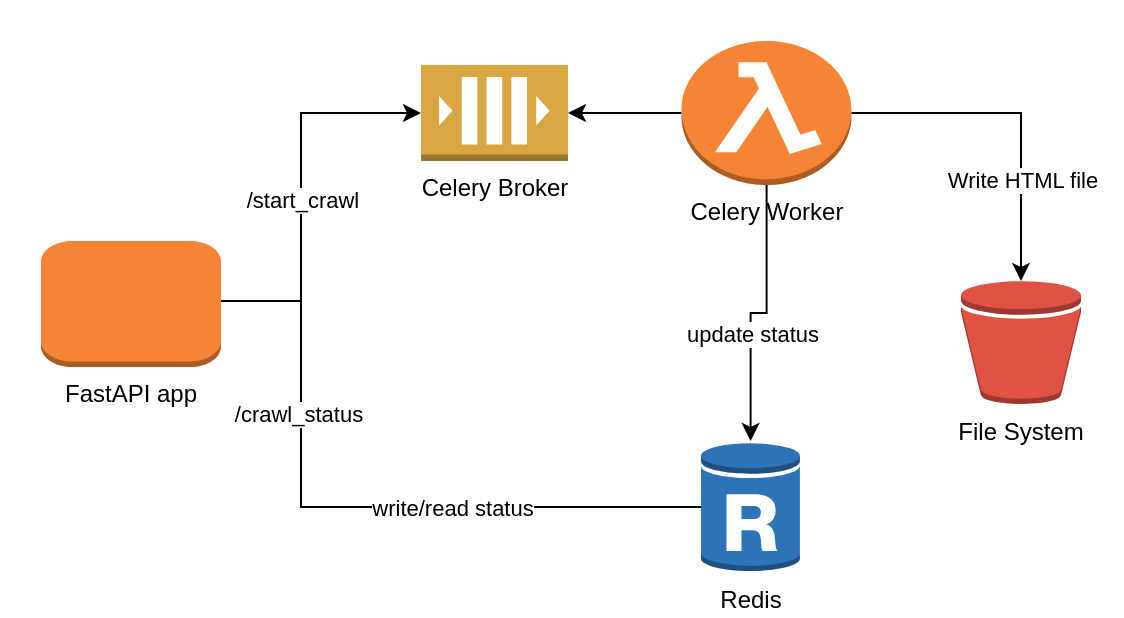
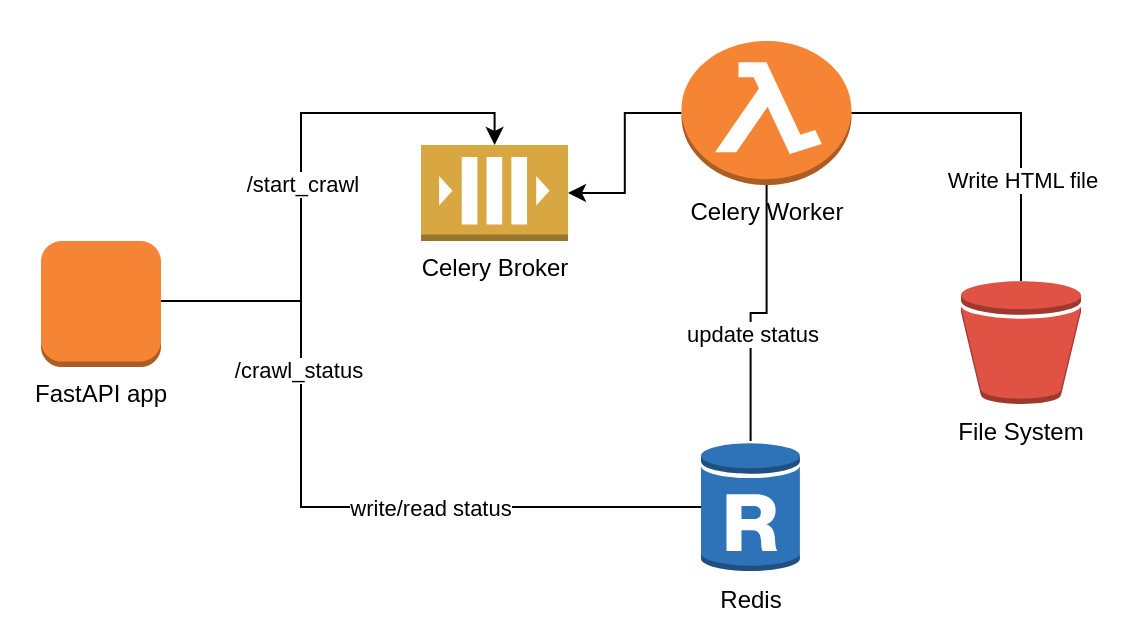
(495, 113) -> (495, 193)
(1021, 266) -> (1021, 272)
(131, 304) -> (101, 304)
(751, 426) -> (751, 432)
